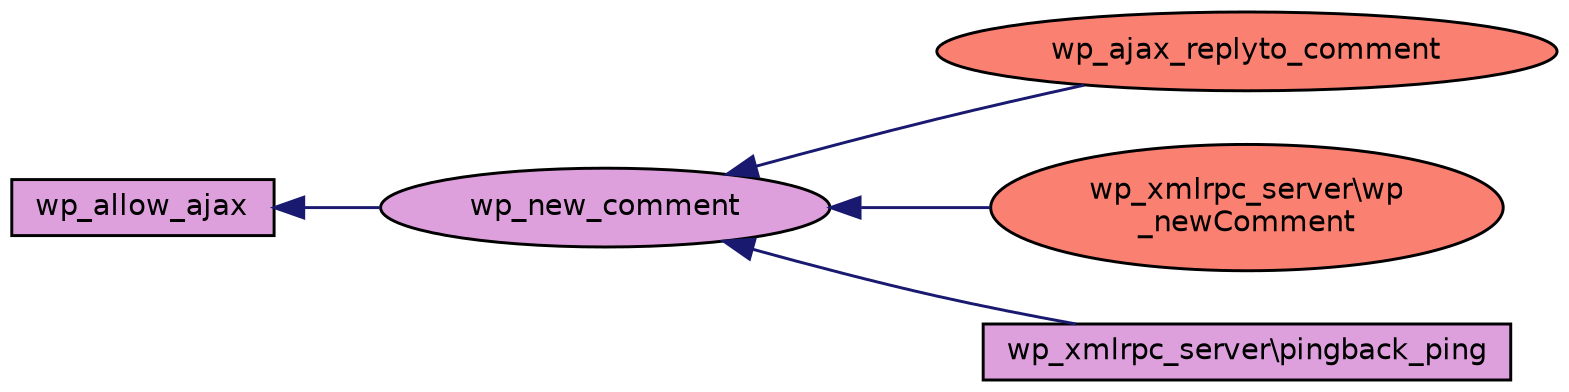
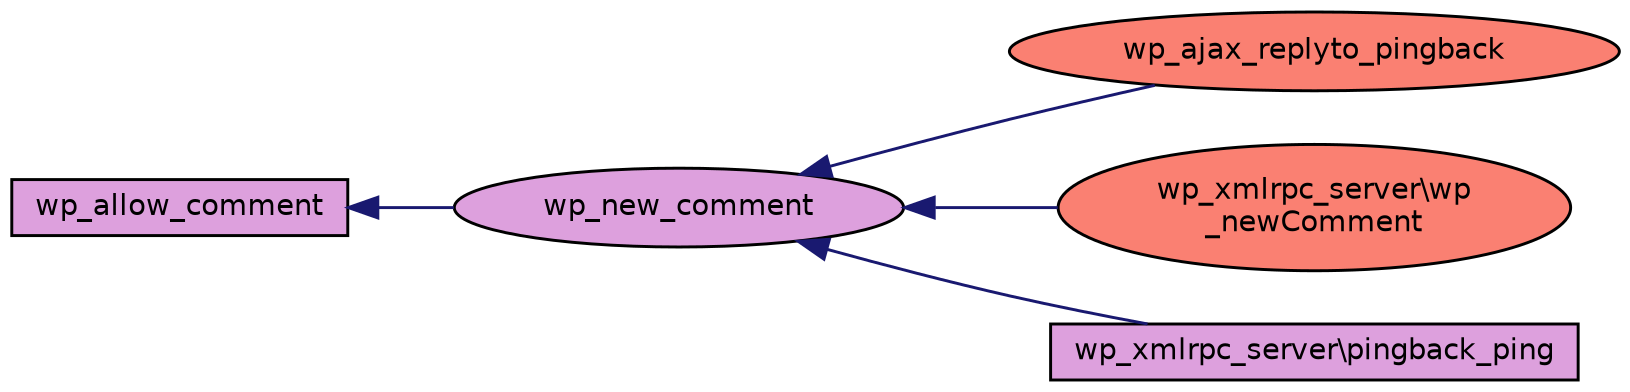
(1247, 51) -> (1314, 51)
(143, 208) -> (180, 208)
